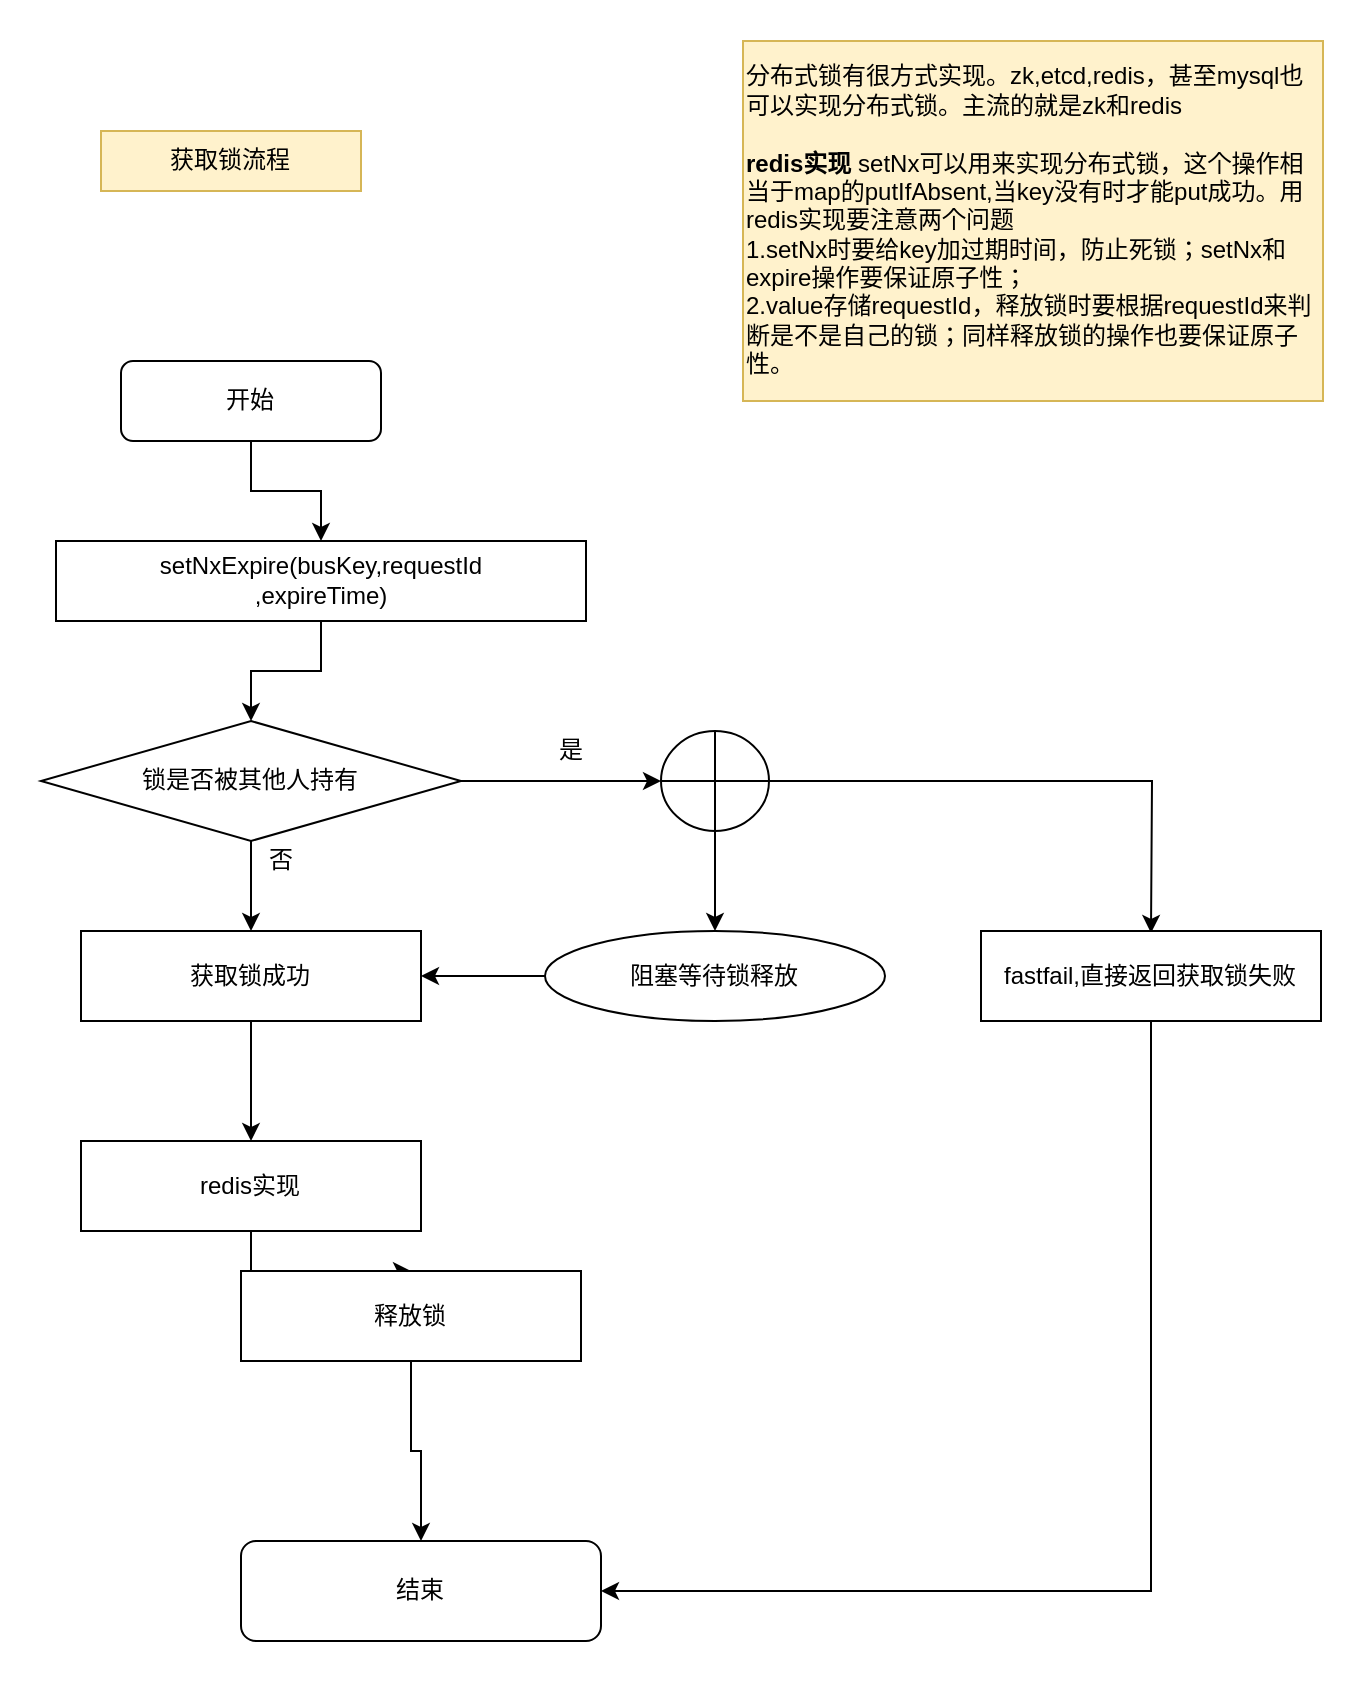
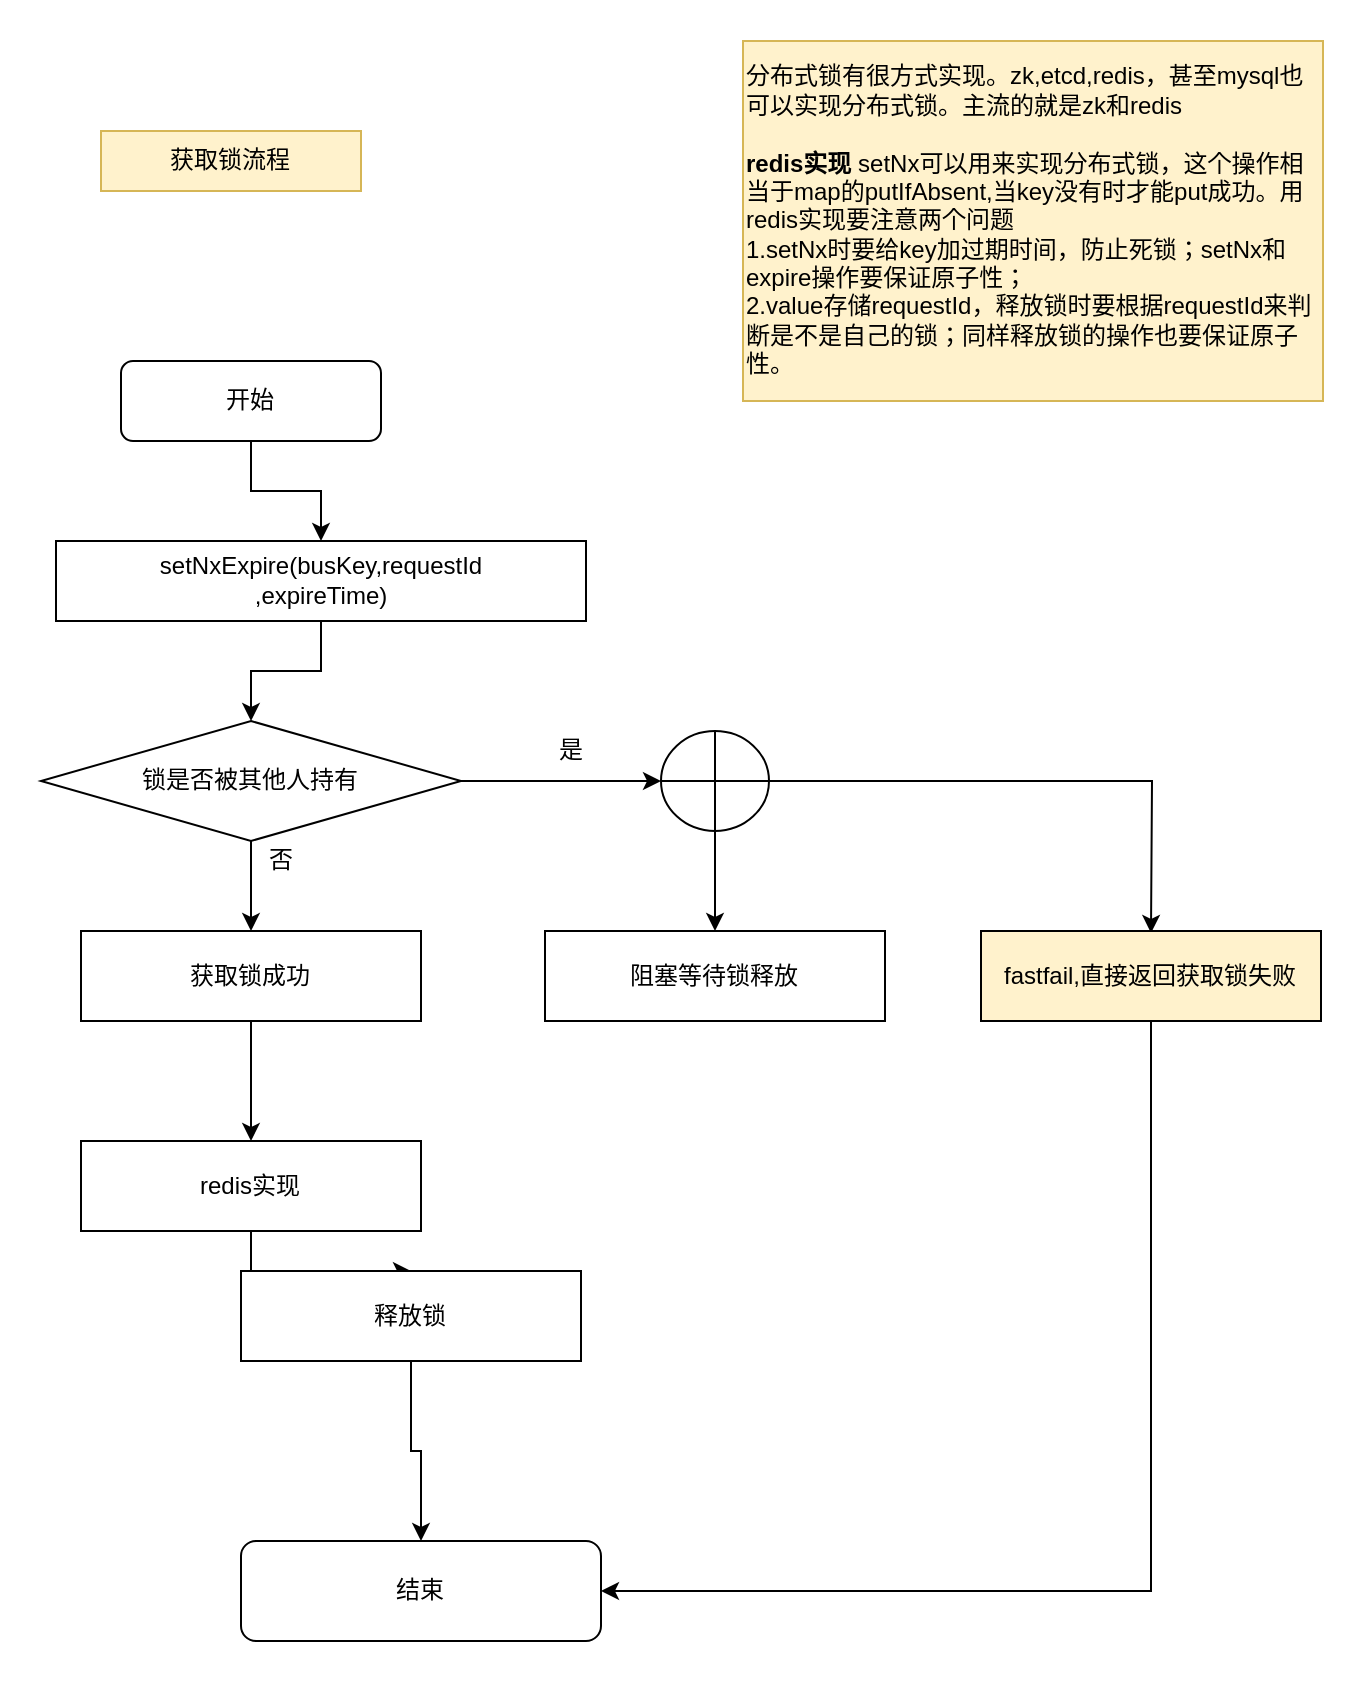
(490, 976) -> none
(715, 976) -> (715, 976)
(1151, 976) -> (1151, 976)
